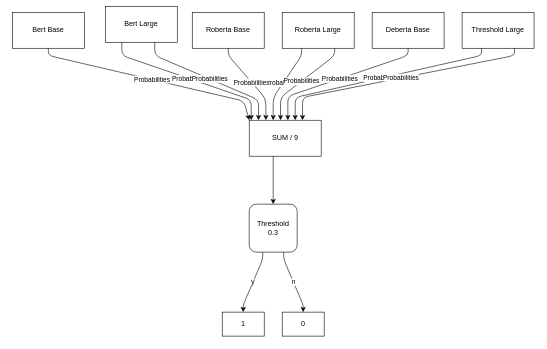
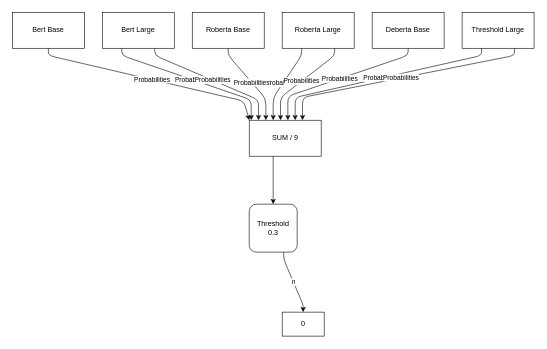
(141, 24) -> (138, 30)
(253, 282) -> none
(243, 324) -> none
